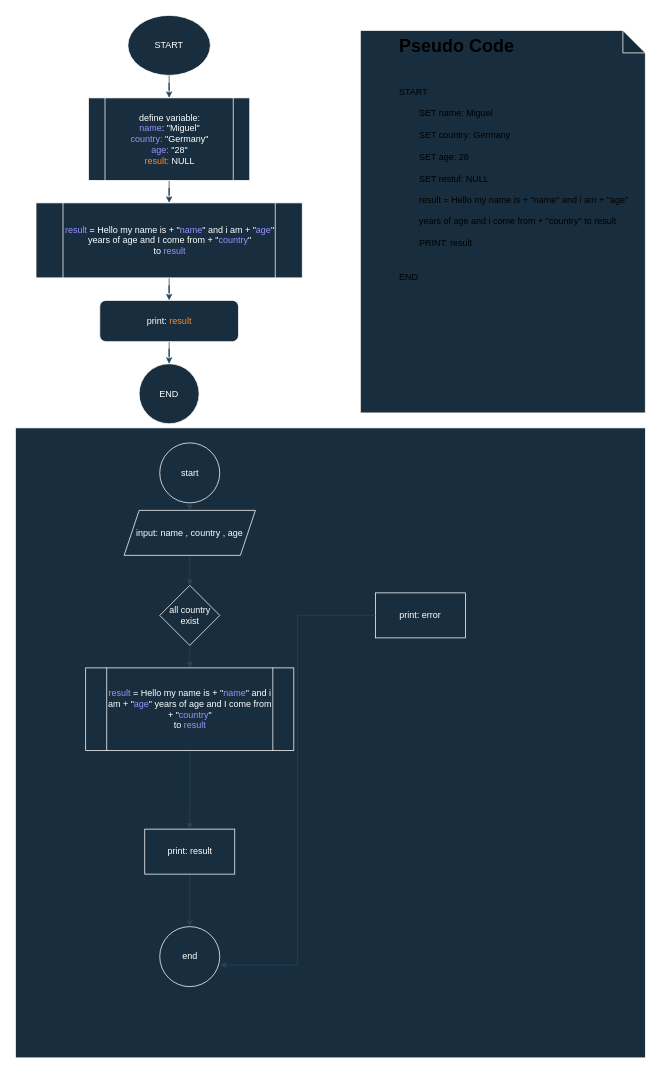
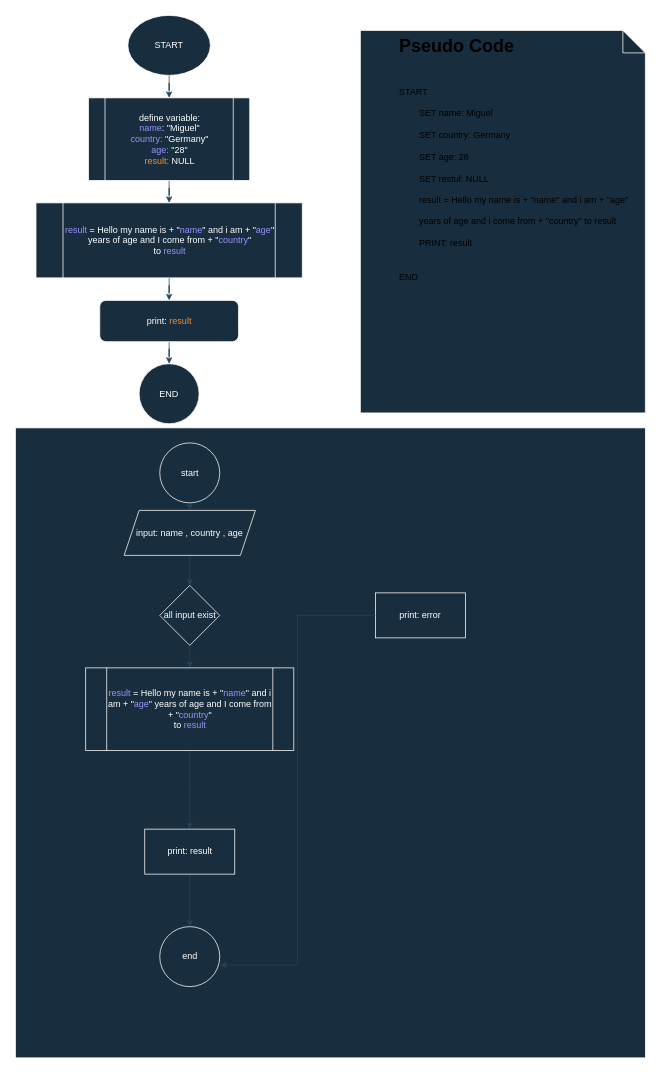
(190, 615) -> (190, 615)
